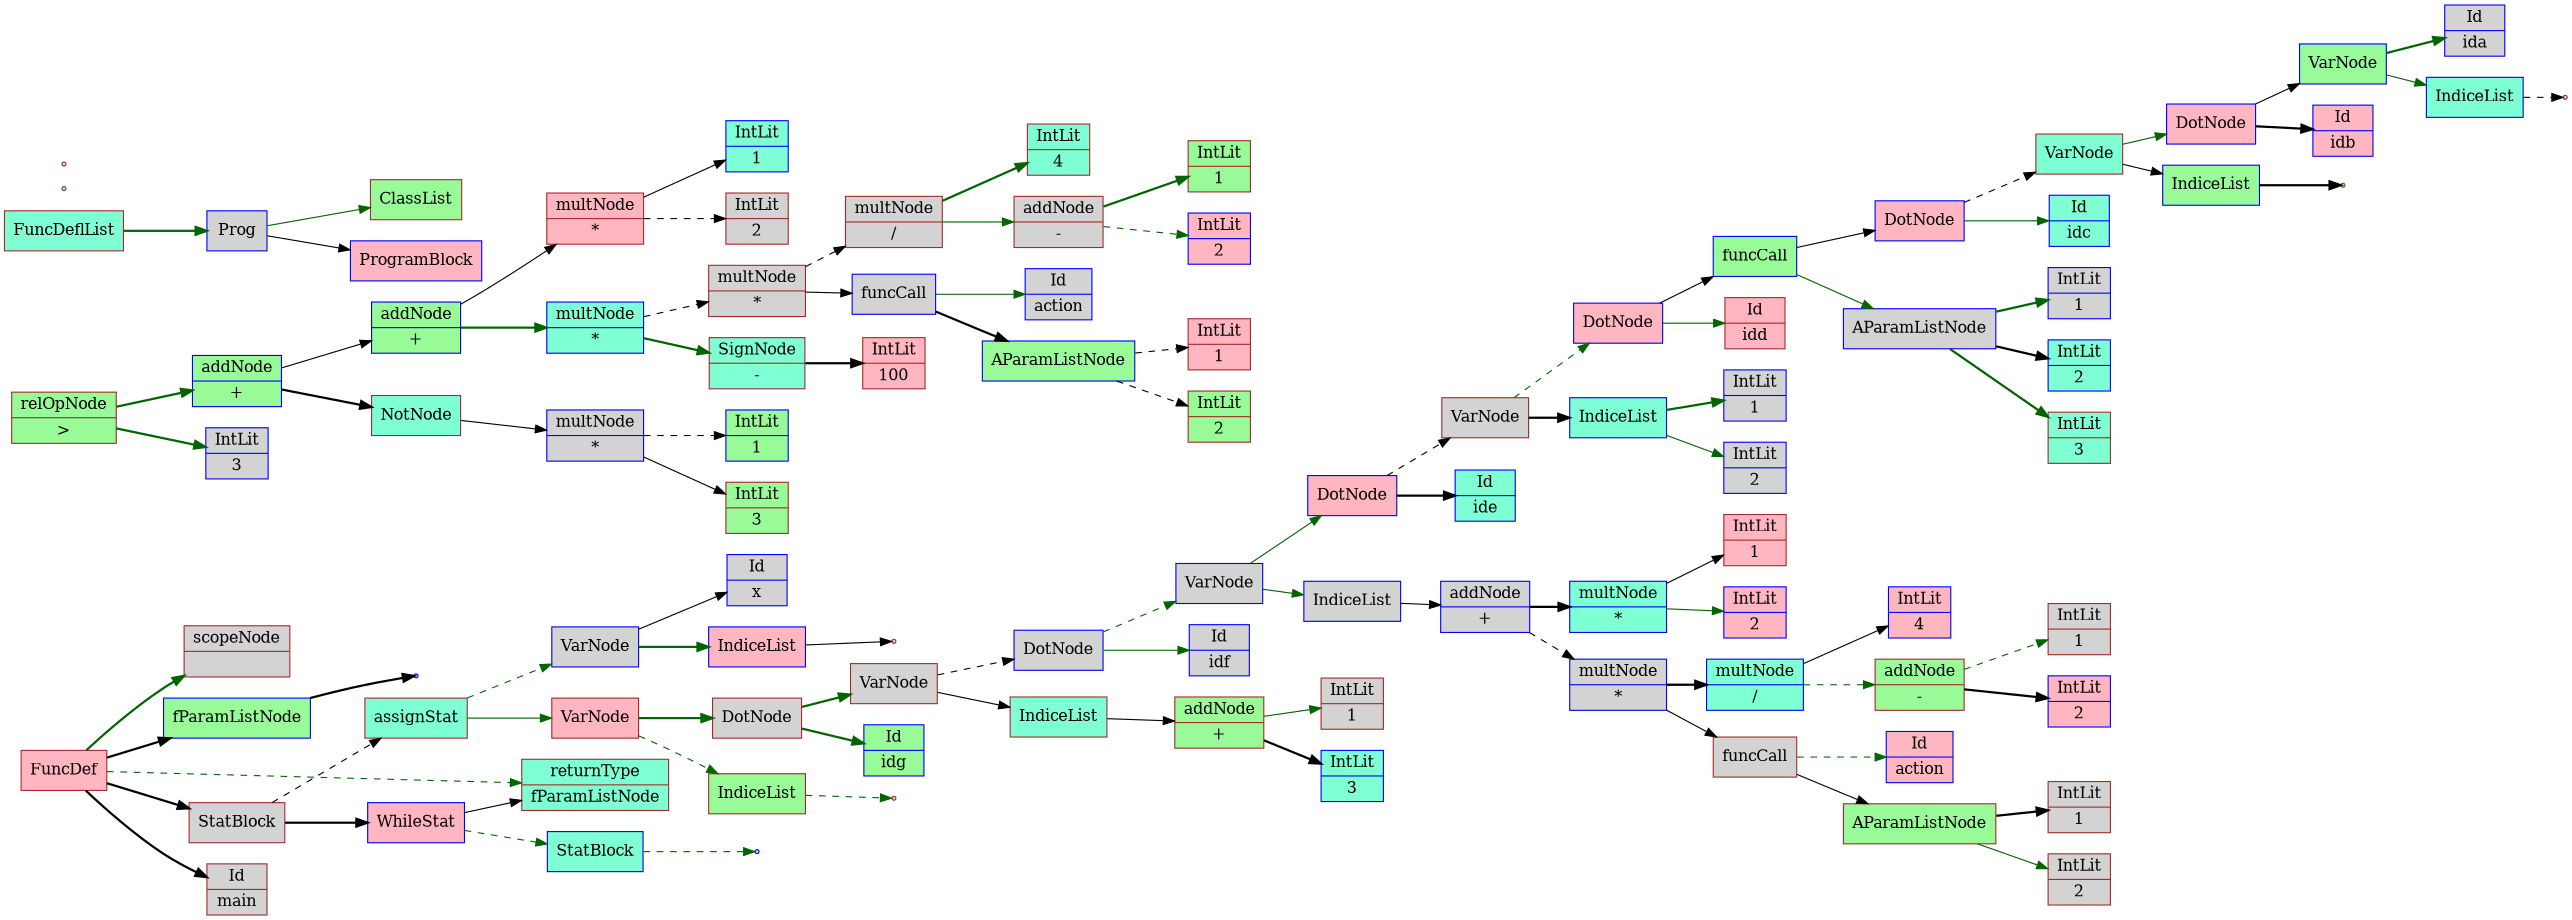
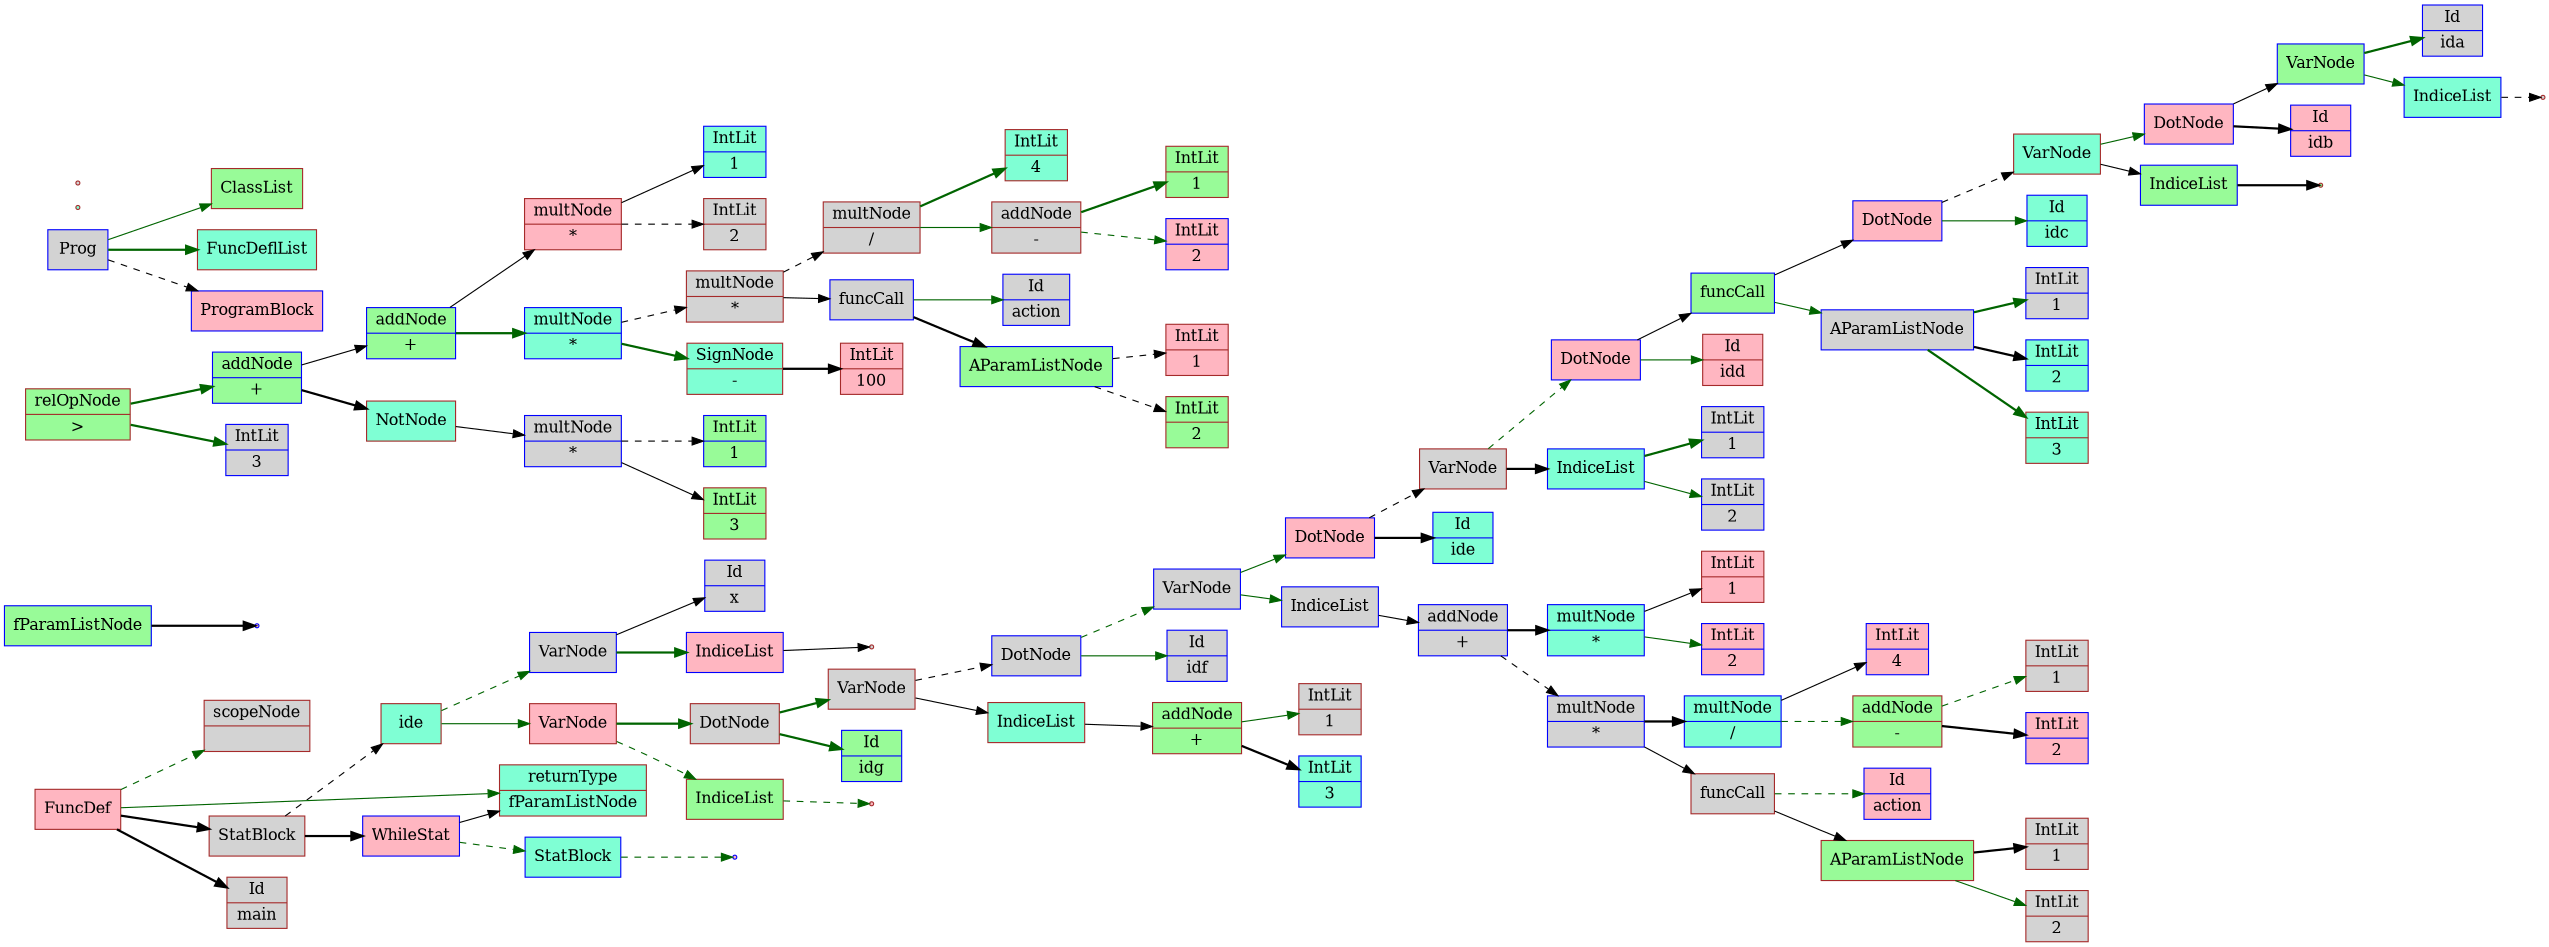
(160, 231) -> (147, 250)
(303, 242) -> (148, 273)
(129, 714) -> (157, 772)
(416, 718) -> (411, 724)
(133, 750) -> none
(299, 777) -> (286, 801)
